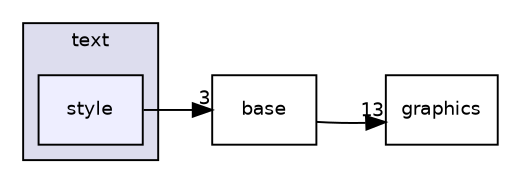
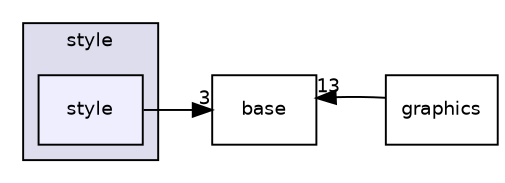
(91, 41) -> (91, 41)
(341, 123) -> (361, 97)
